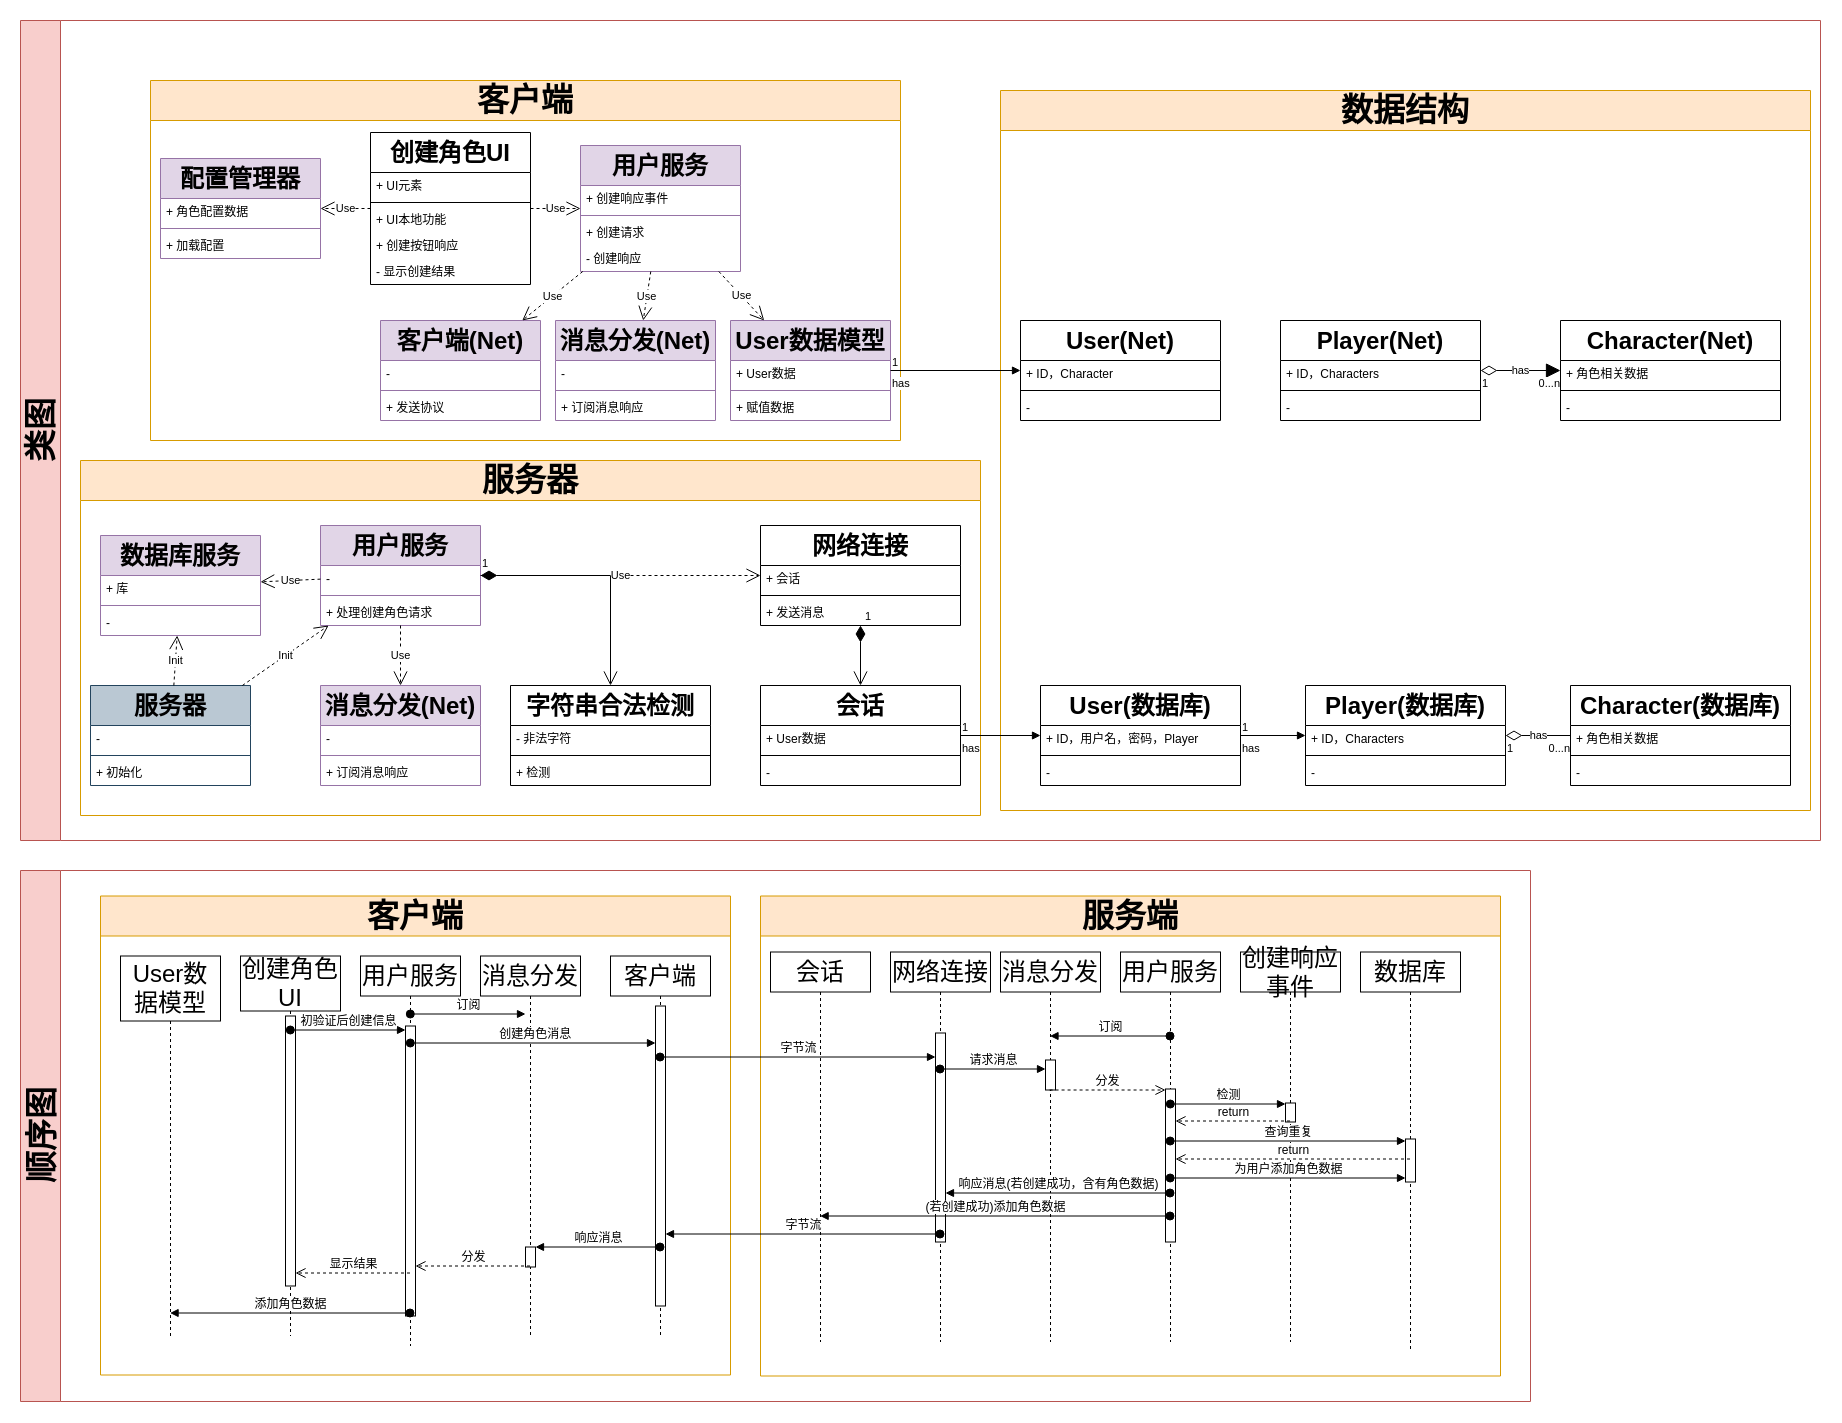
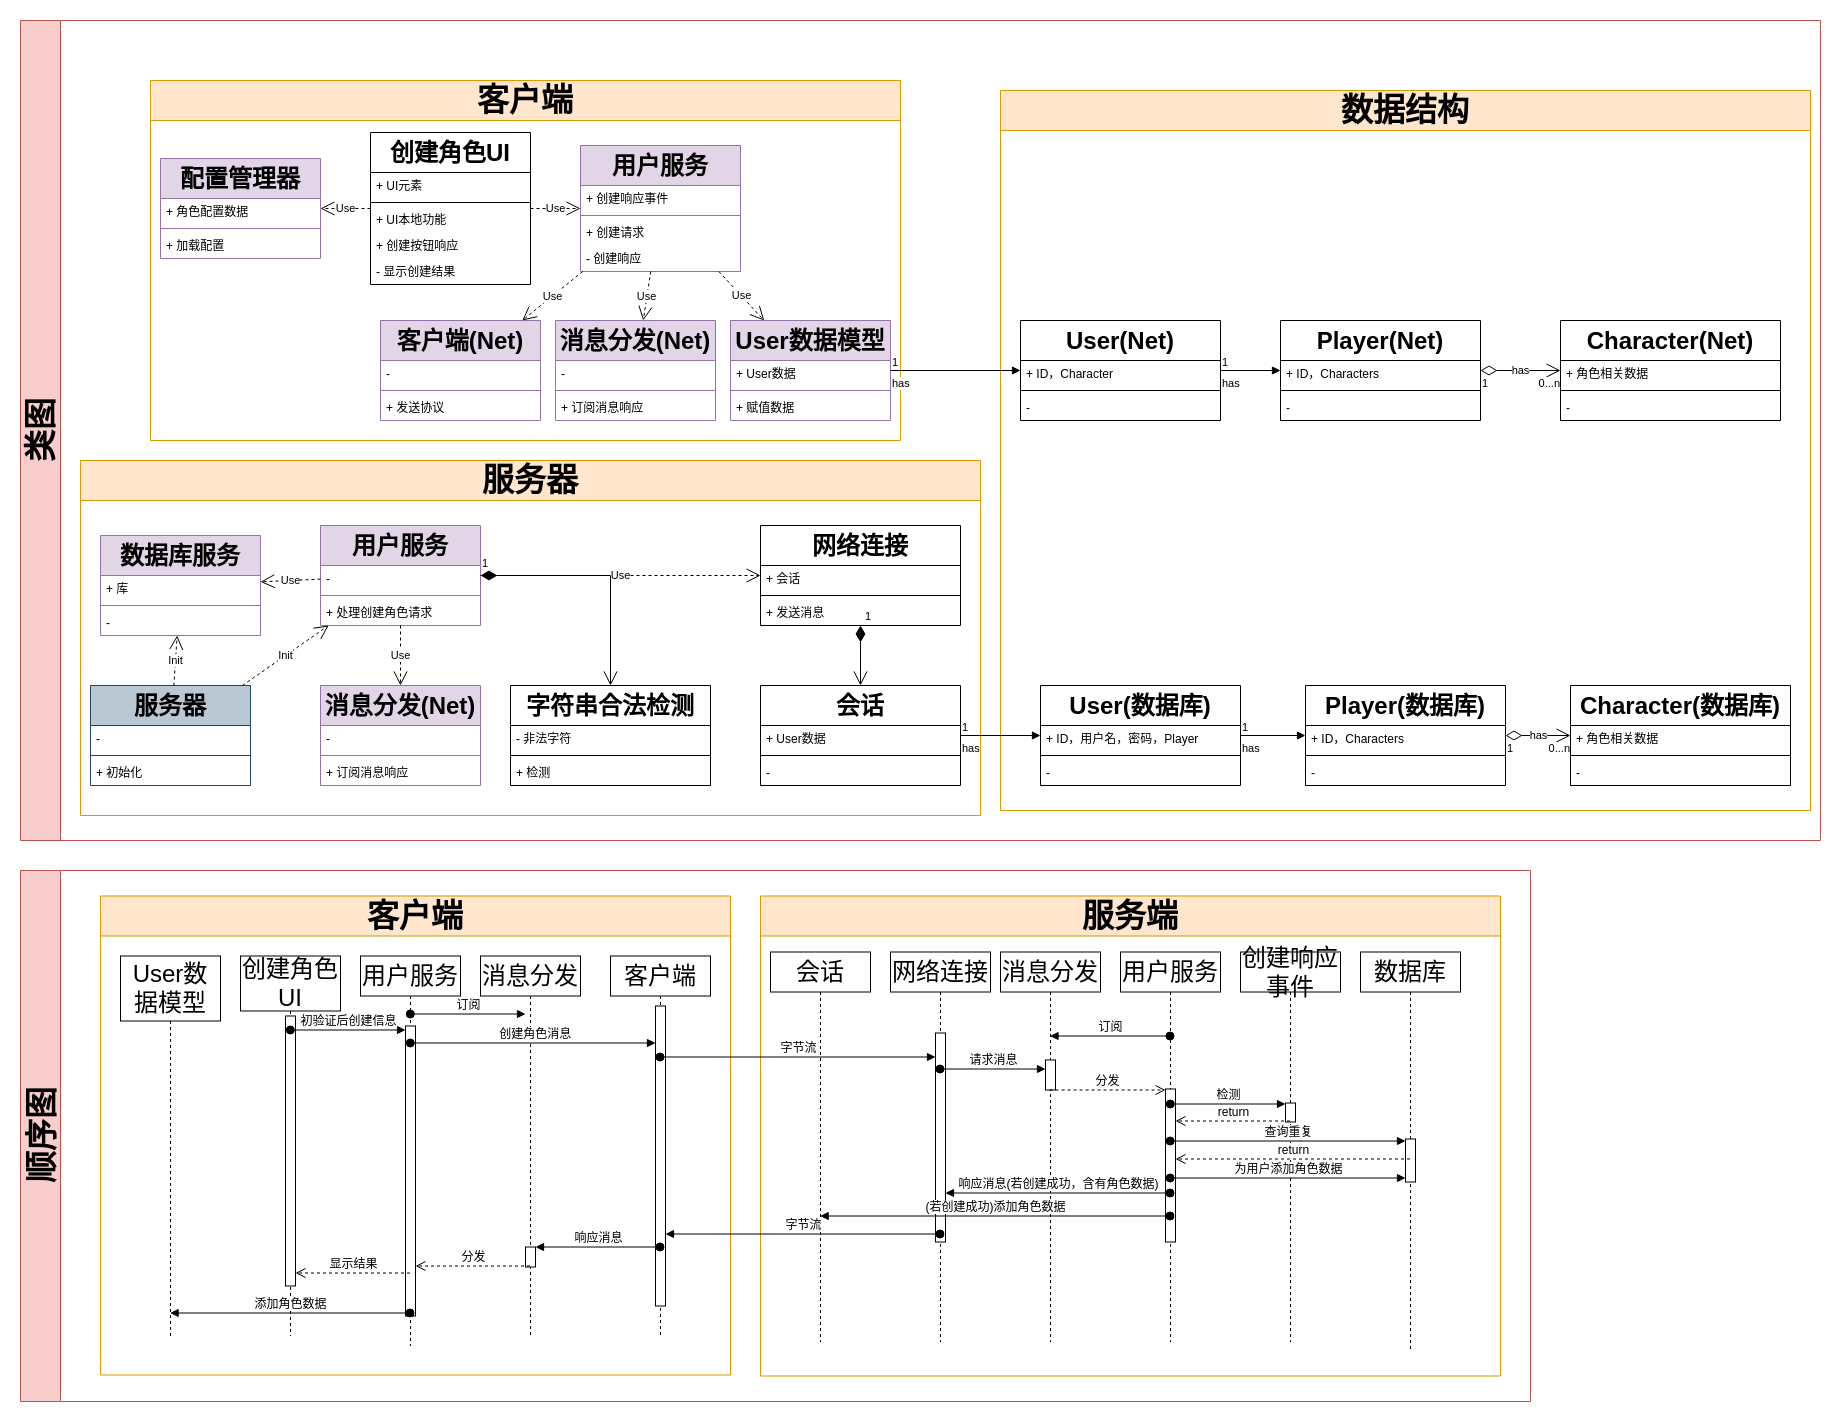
none -> (1247, 371)
(1545, 371) -> (1550, 371)
(1564, 736) -> (1564, 736)
